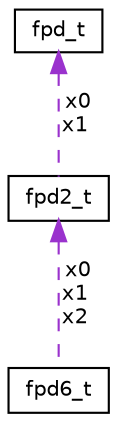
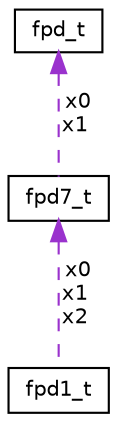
(59, 198) -> (59, 198)
(59, 390) -> (59, 390)
